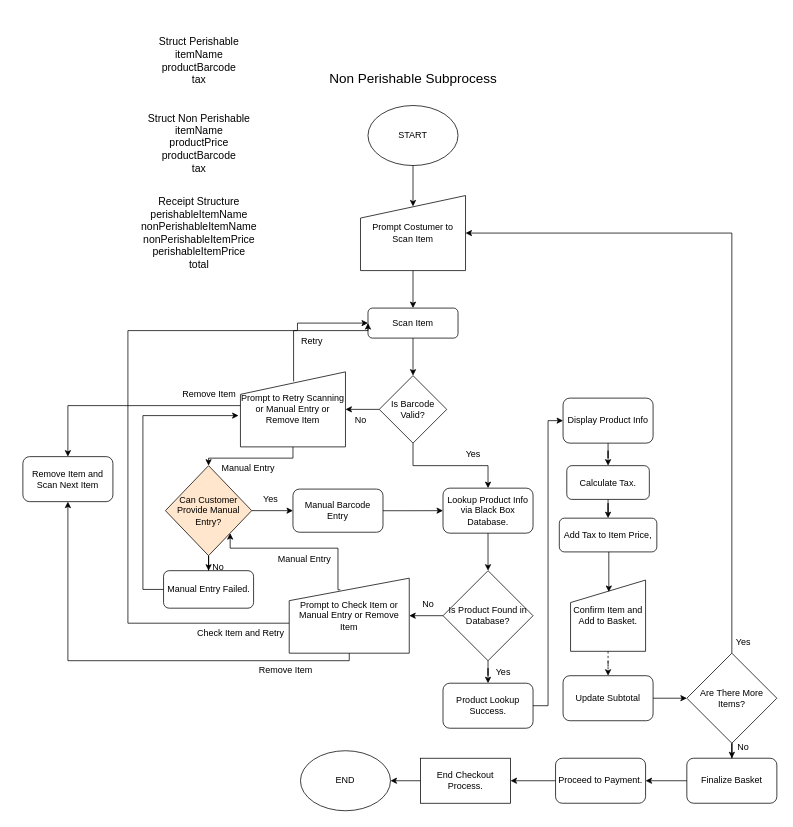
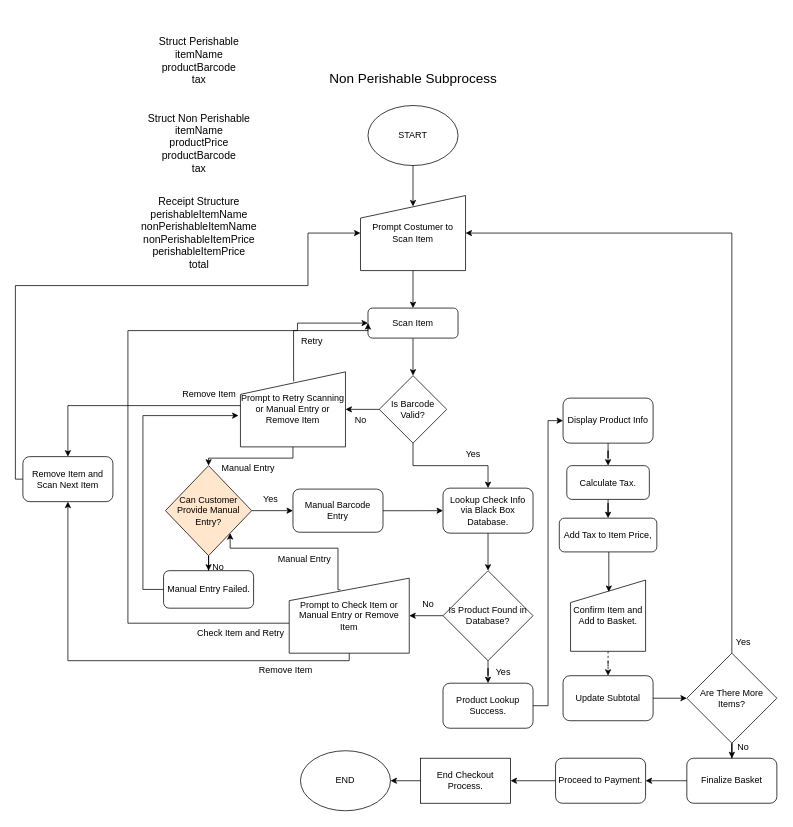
none -> (65, 285)
(488, 510) -> (488, 510)
